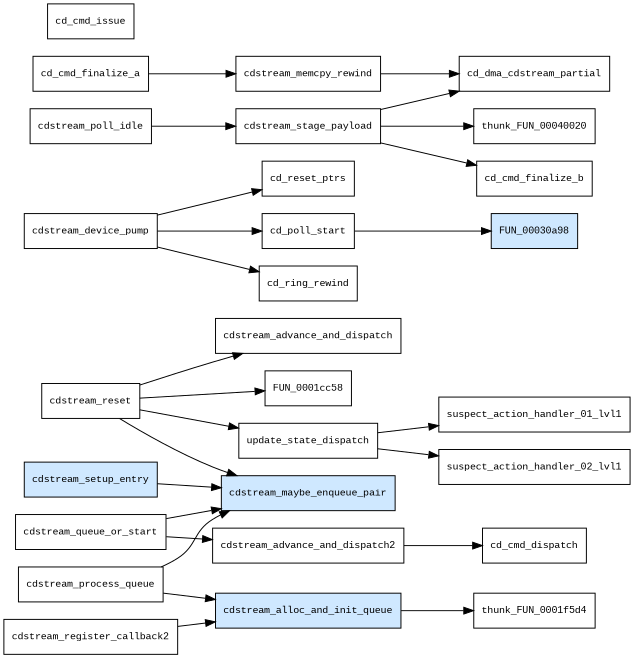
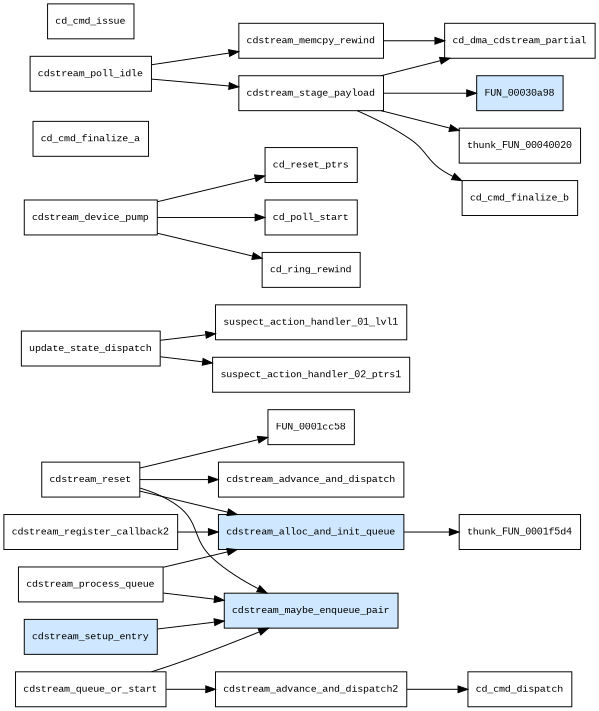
(187, 74) -> (190, 59)
(418, 231) -> (425, 93)
(184, 418) -> (184, 502)
(534, 467) -> (311, 375)
